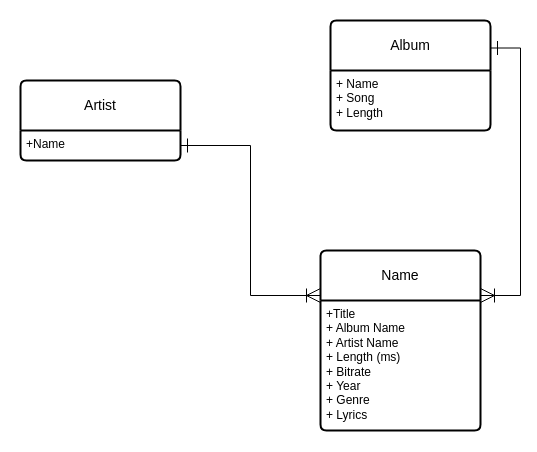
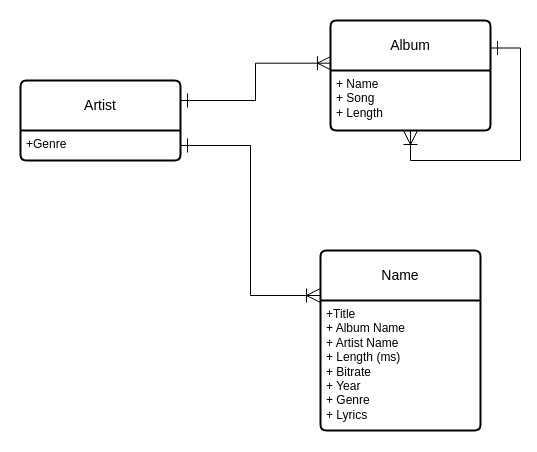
none -> (256, 82)
(43, 145) -> (47, 145)
(521, 246) -> (453, 161)
